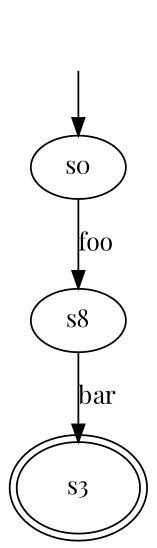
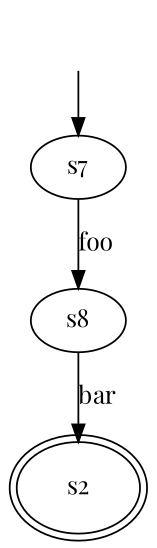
(78, 167) -> (78, 167)
(78, 488) -> (78, 488)
